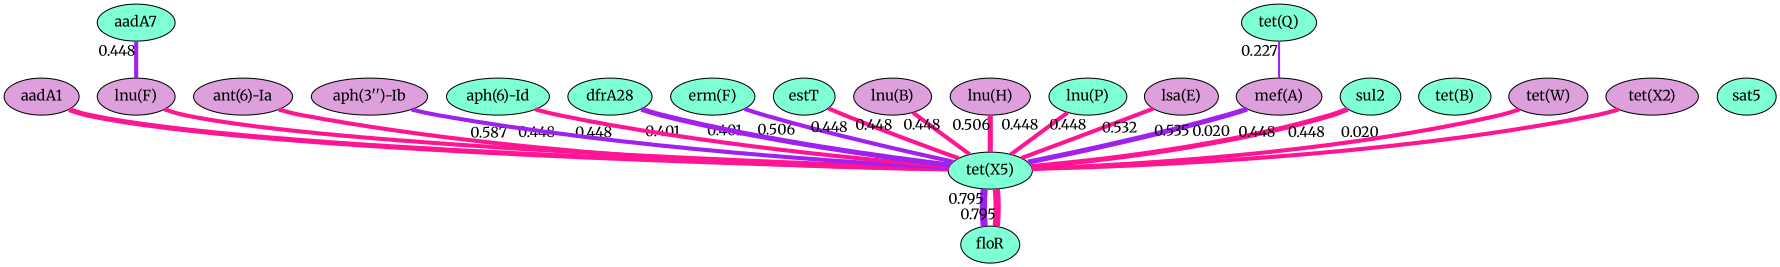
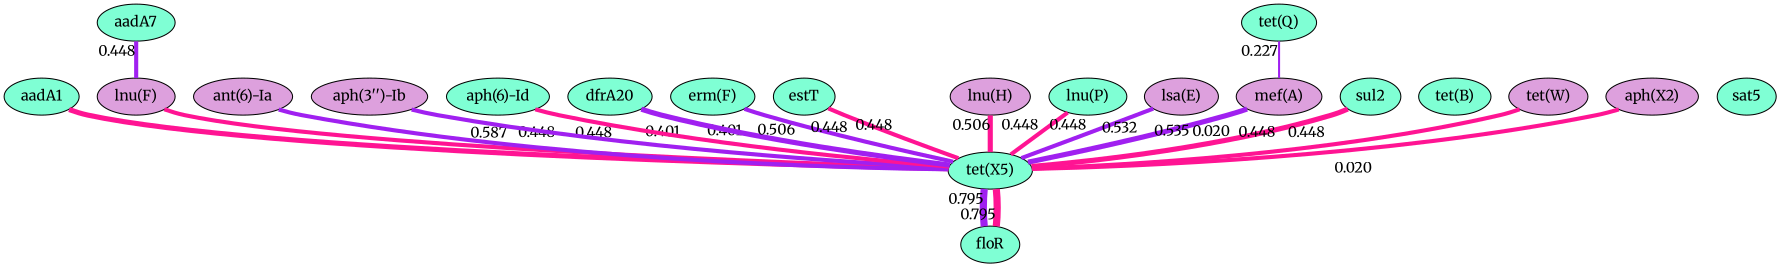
(42, 97) -> (42, 97)
(610, 97) -> (610, 97)
(893, 97) -> none
(1652, 97) -> (1652, 97)
(1087, 134) -> (1087, 134)
(445, 137) -> (445, 137)
(1415, 149) -> (1375, 192)
